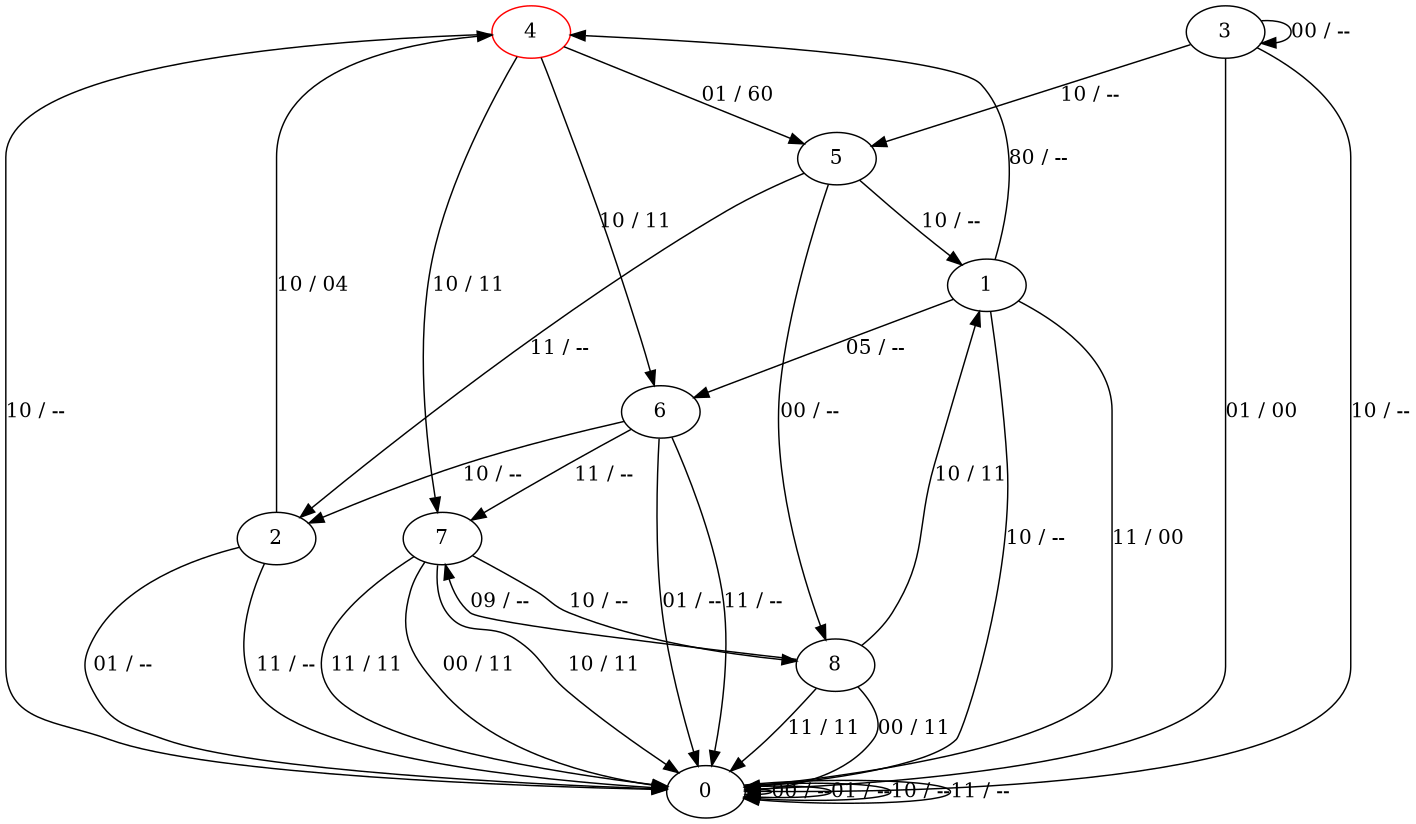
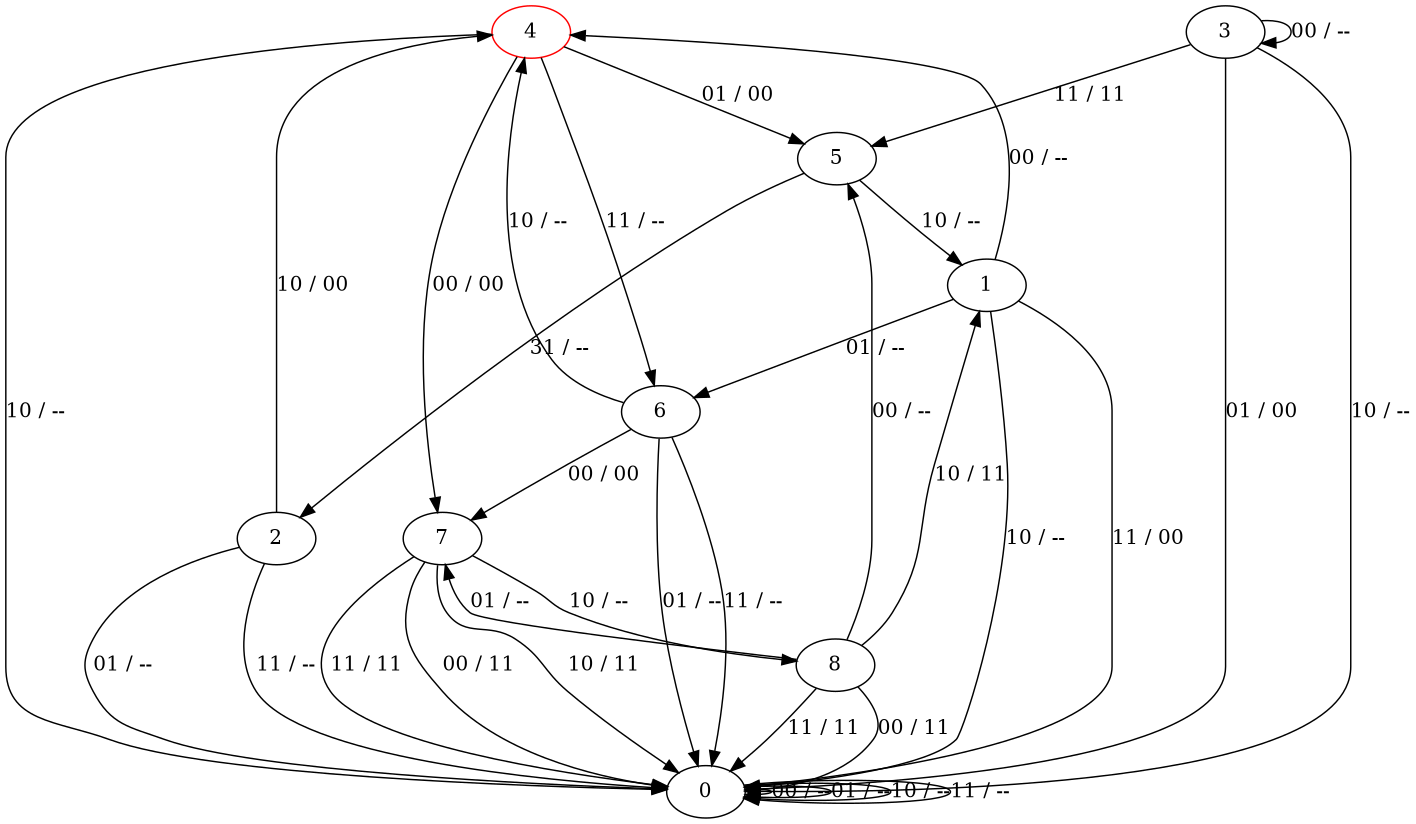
(738, 95) -> (738, 95)
(1090, 95) -> (1090, 95)
(1039, 159) -> (1039, 159)
(635, 222) -> (635, 222)
(313, 285) -> (313, 285)
(469, 285) -> (469, 285)
(560, 349) -> (560, 349)
(876, 349) -> (876, 349)
(779, 405) -> (872, 420)
(471, 462) -> (513, 262)
(604, 475) -> (604, 475)
(500, 602) -> (500, 602)
